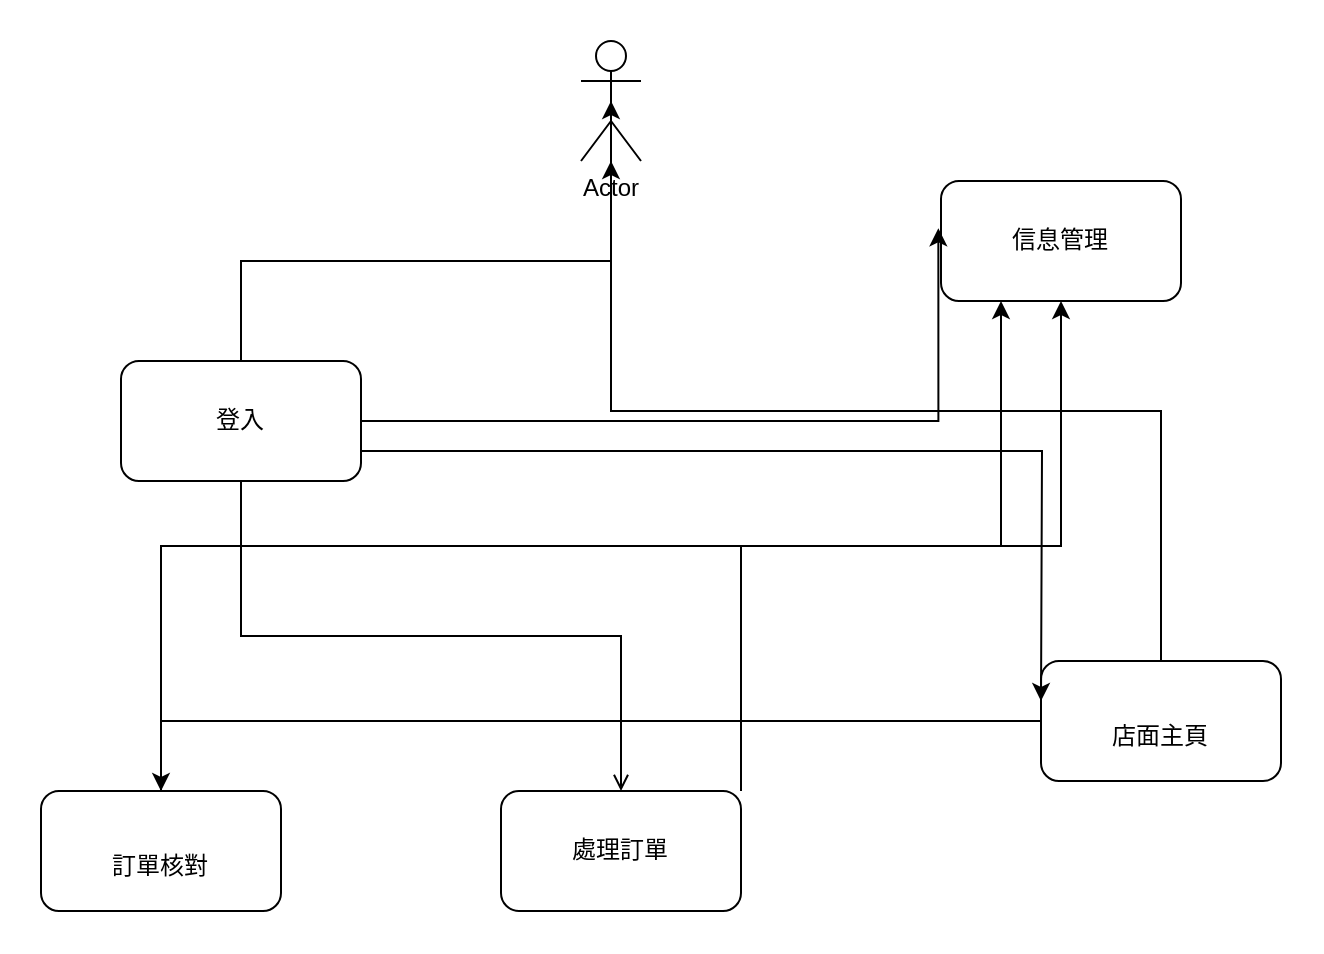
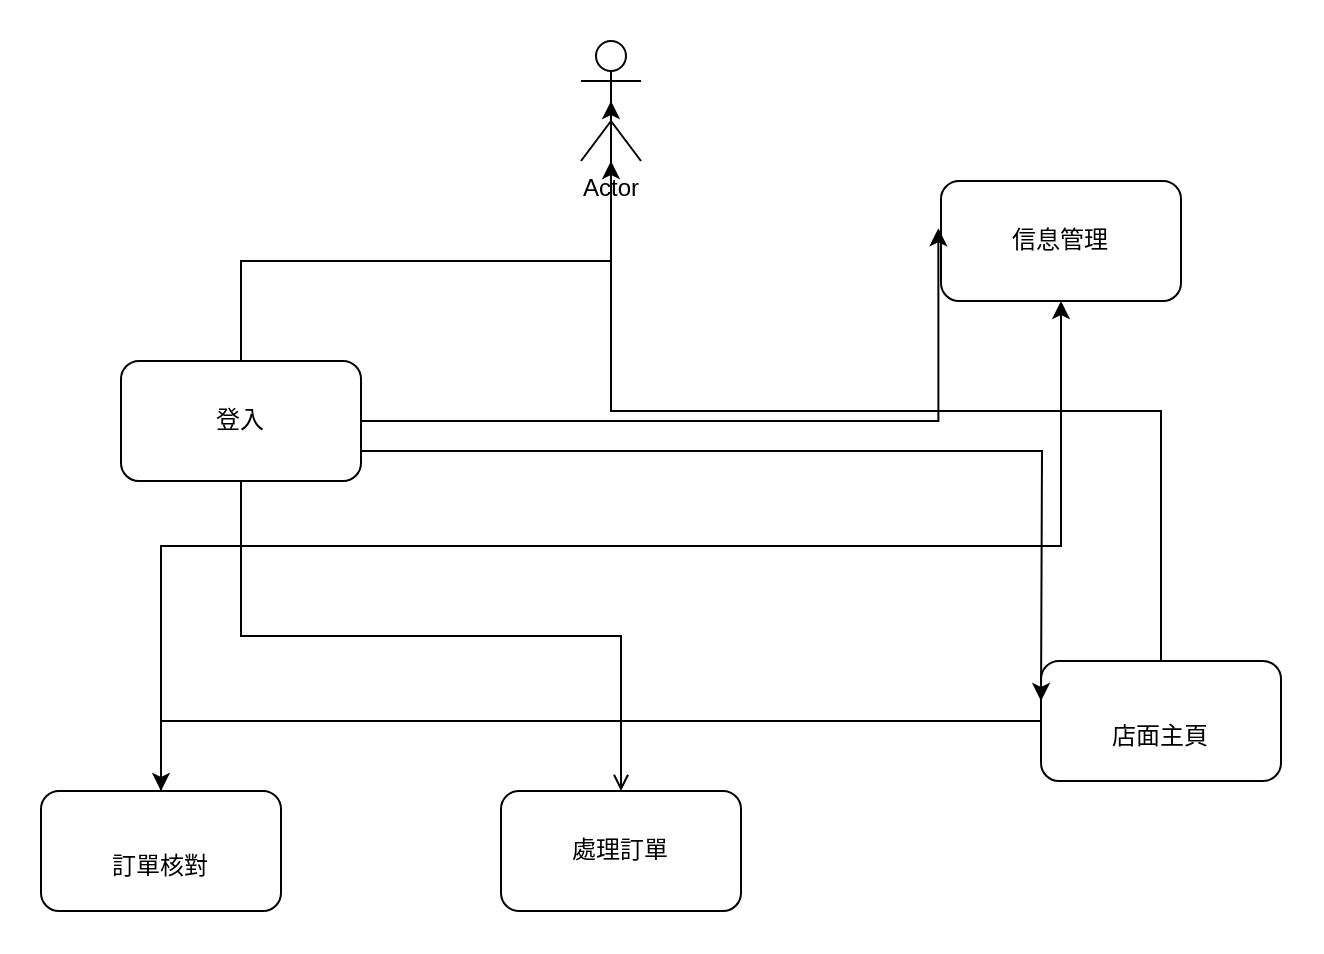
(741, 671) -> none
